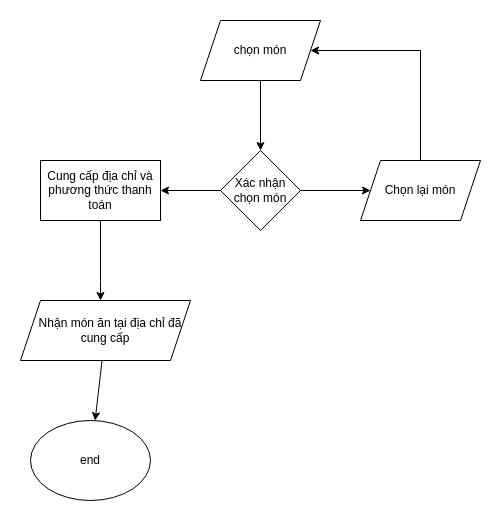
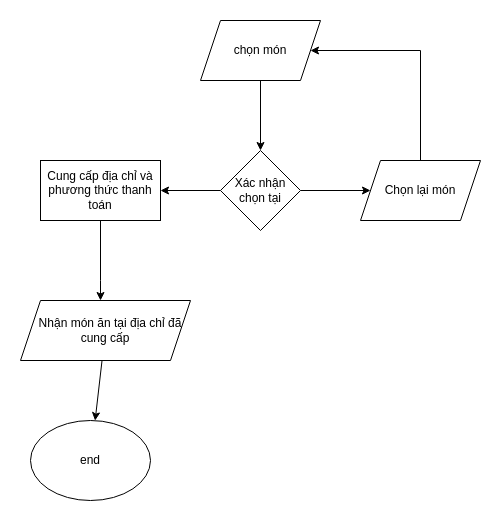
(261, 191) -> (261, 191)
